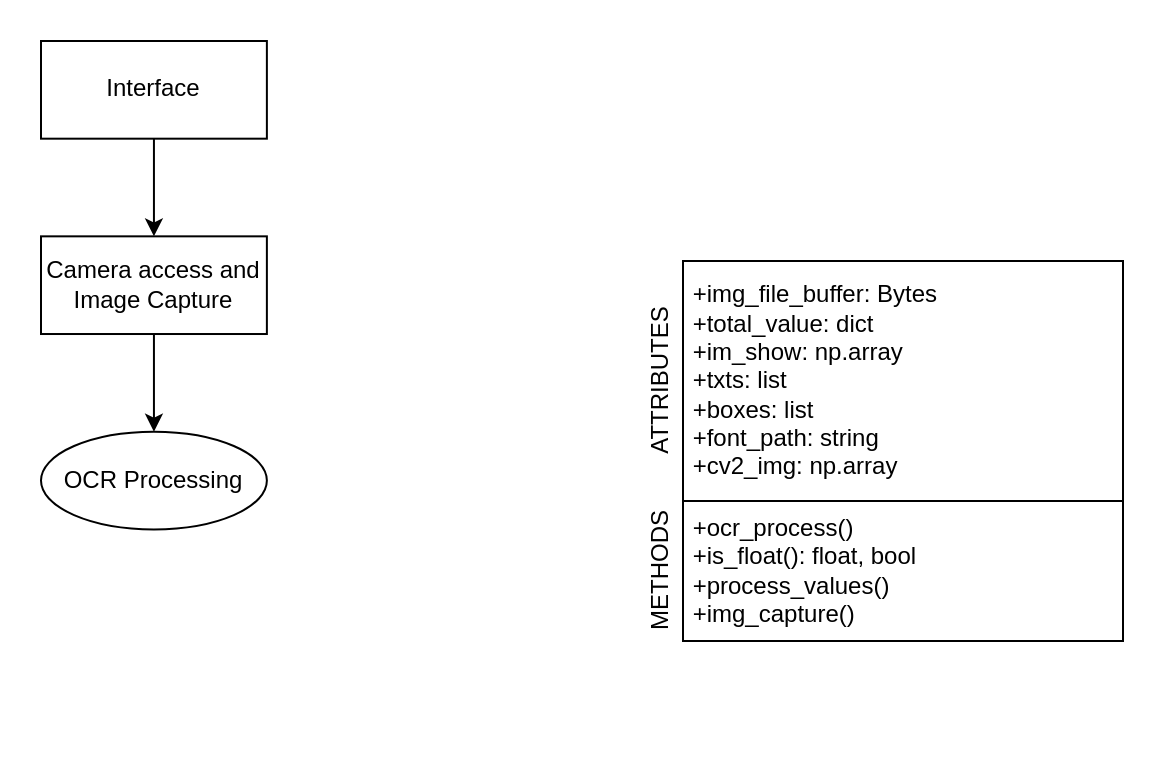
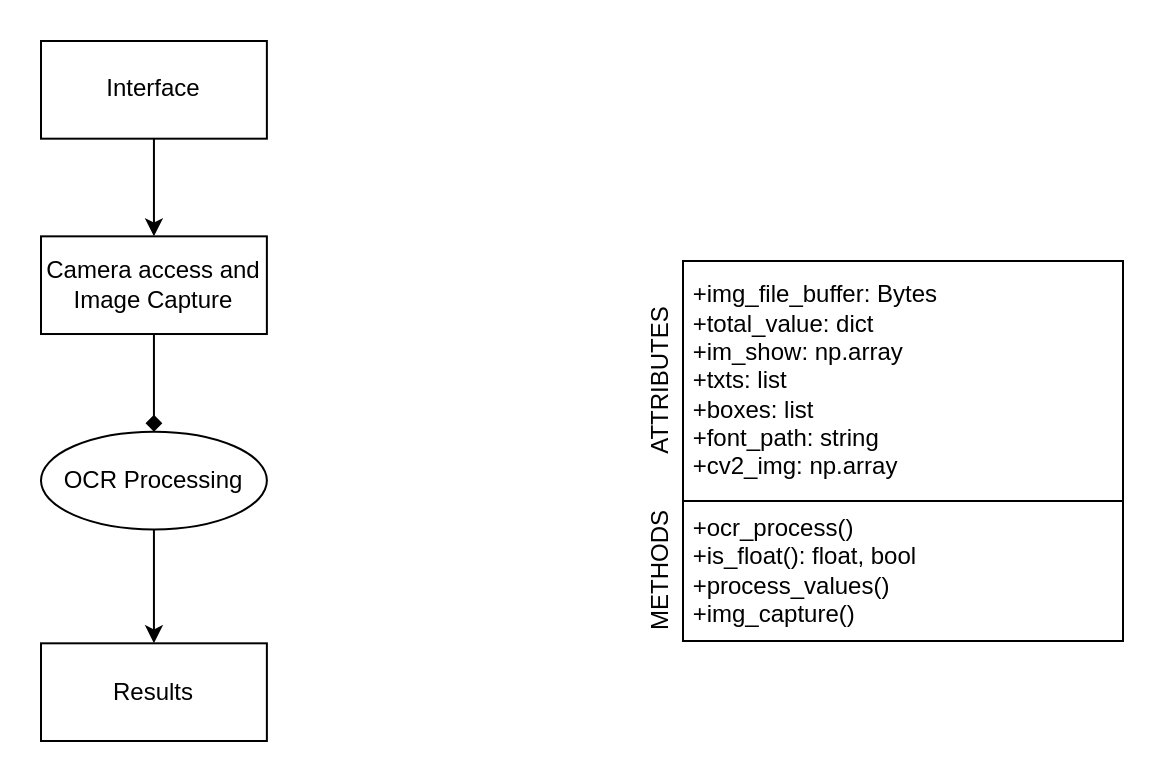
(154, 416) -> (154, 415)
none -> (154, 579)
none -> (154, 692)
